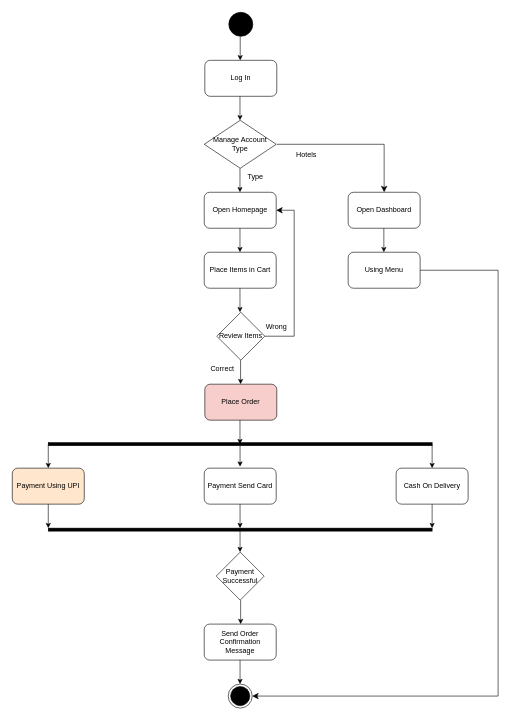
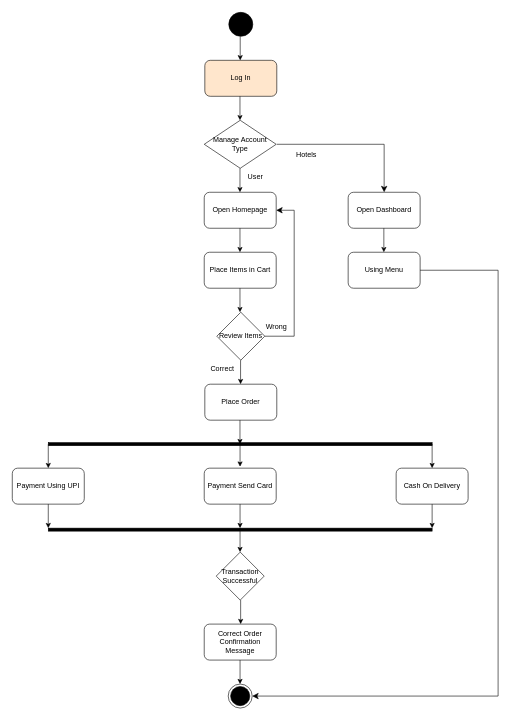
(241, 78) -> (241, 78)
(256, 177) -> (256, 177)
(241, 402) -> (241, 402)
(48, 486) -> (48, 486)
(240, 576) -> (240, 576)
(240, 642) -> (240, 642)
